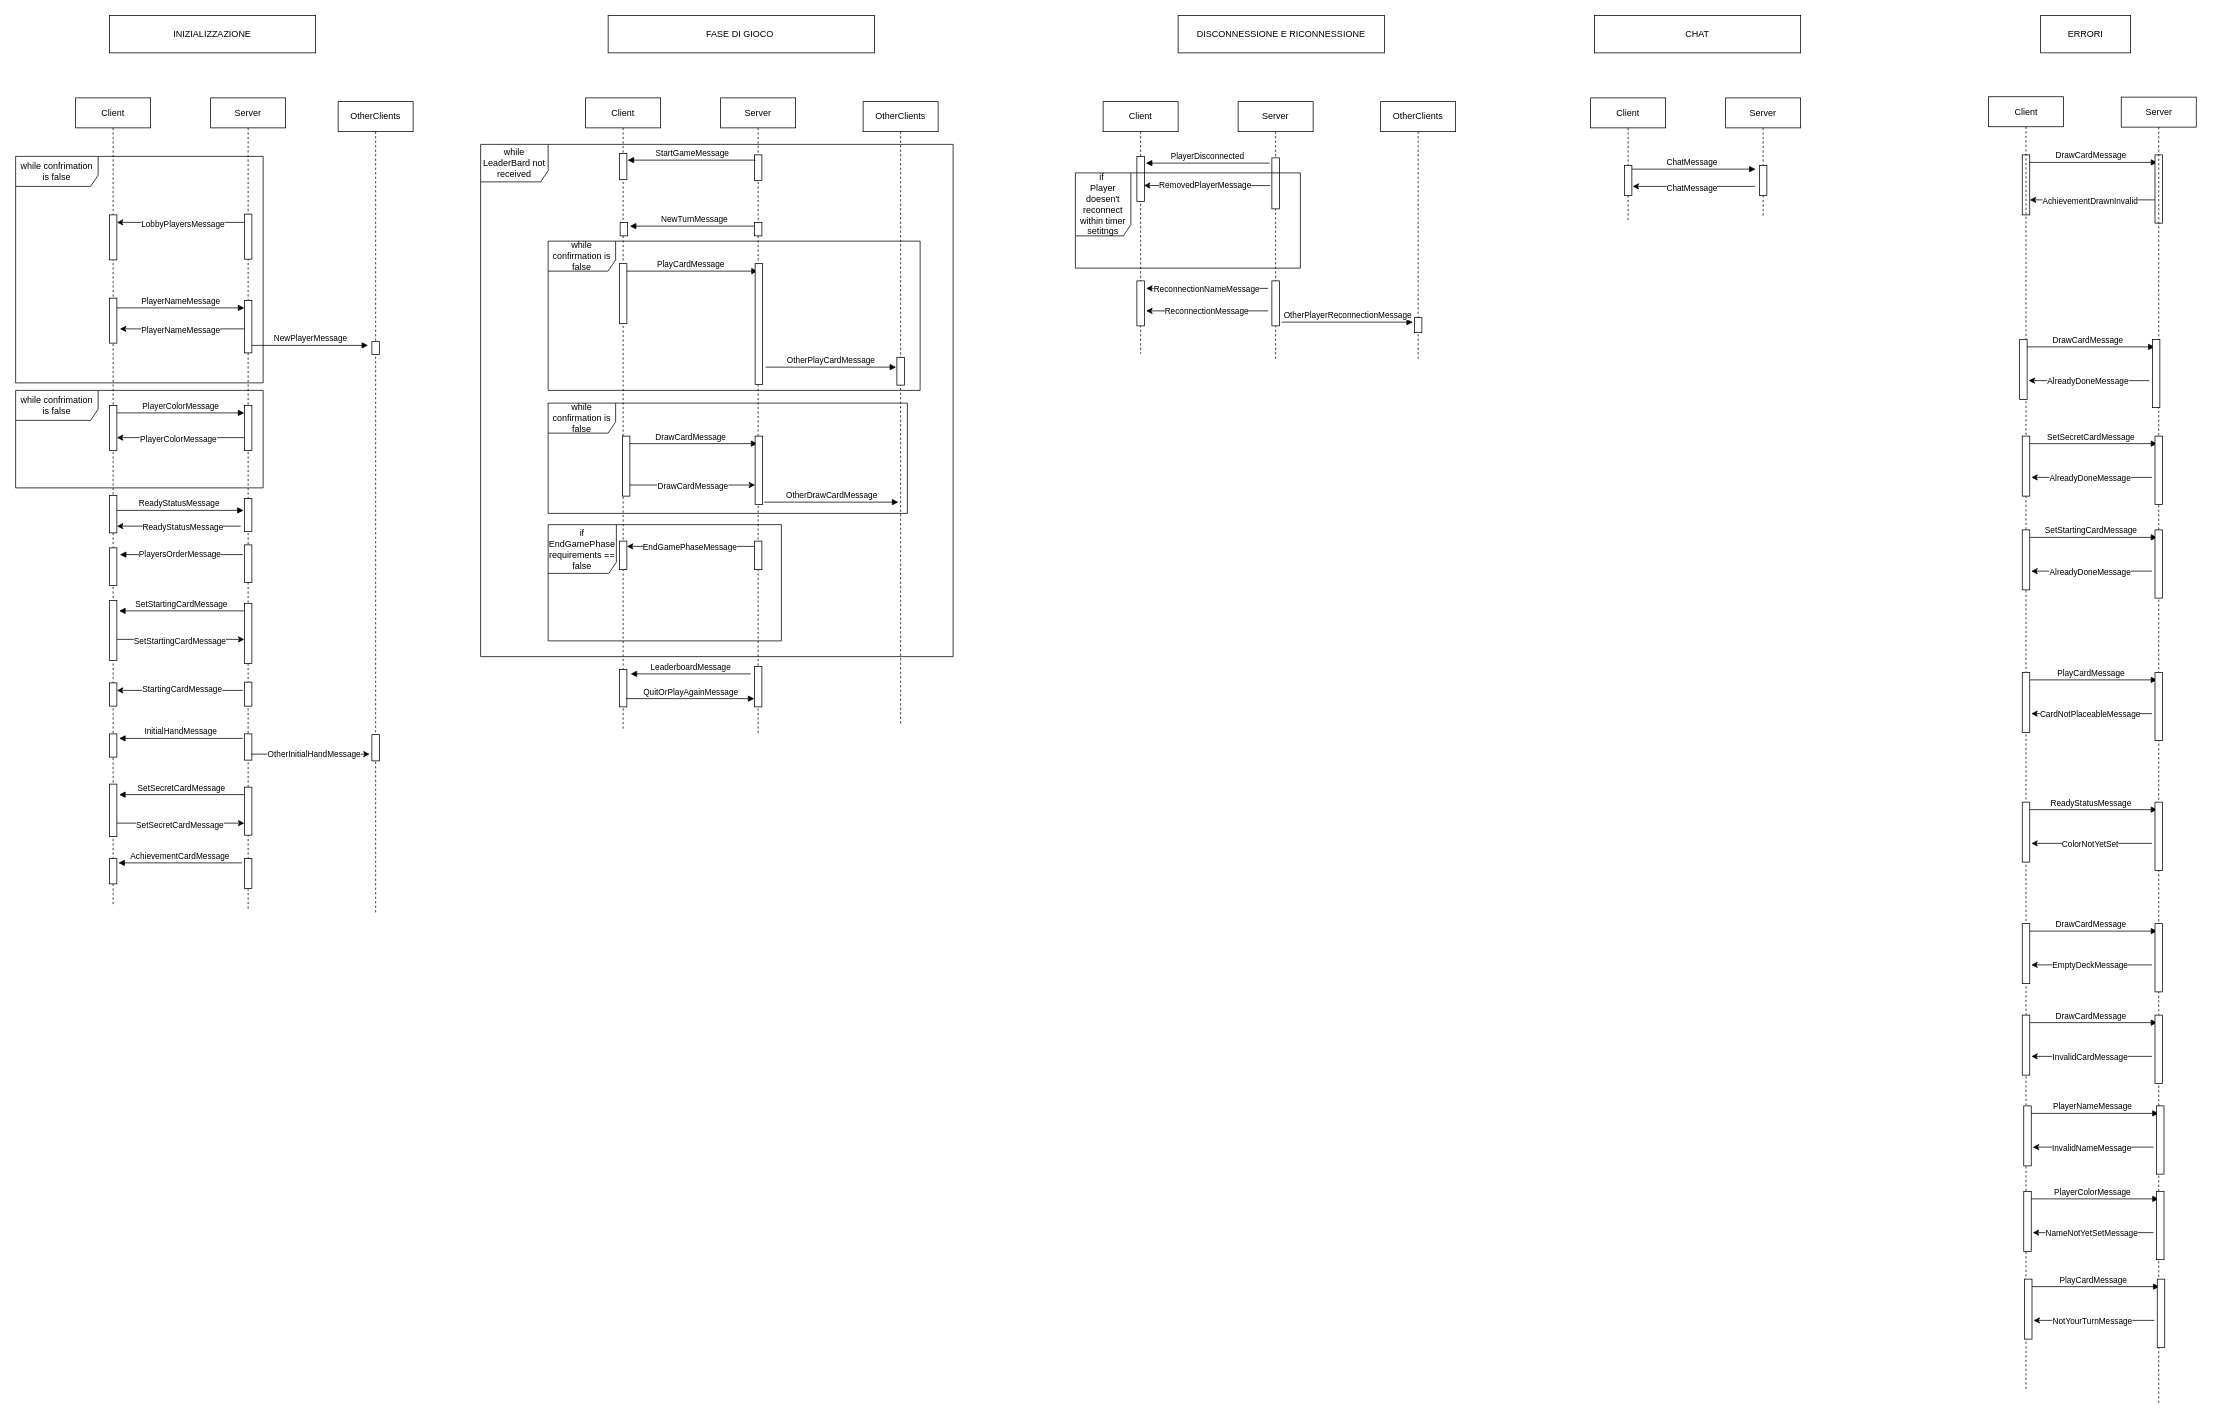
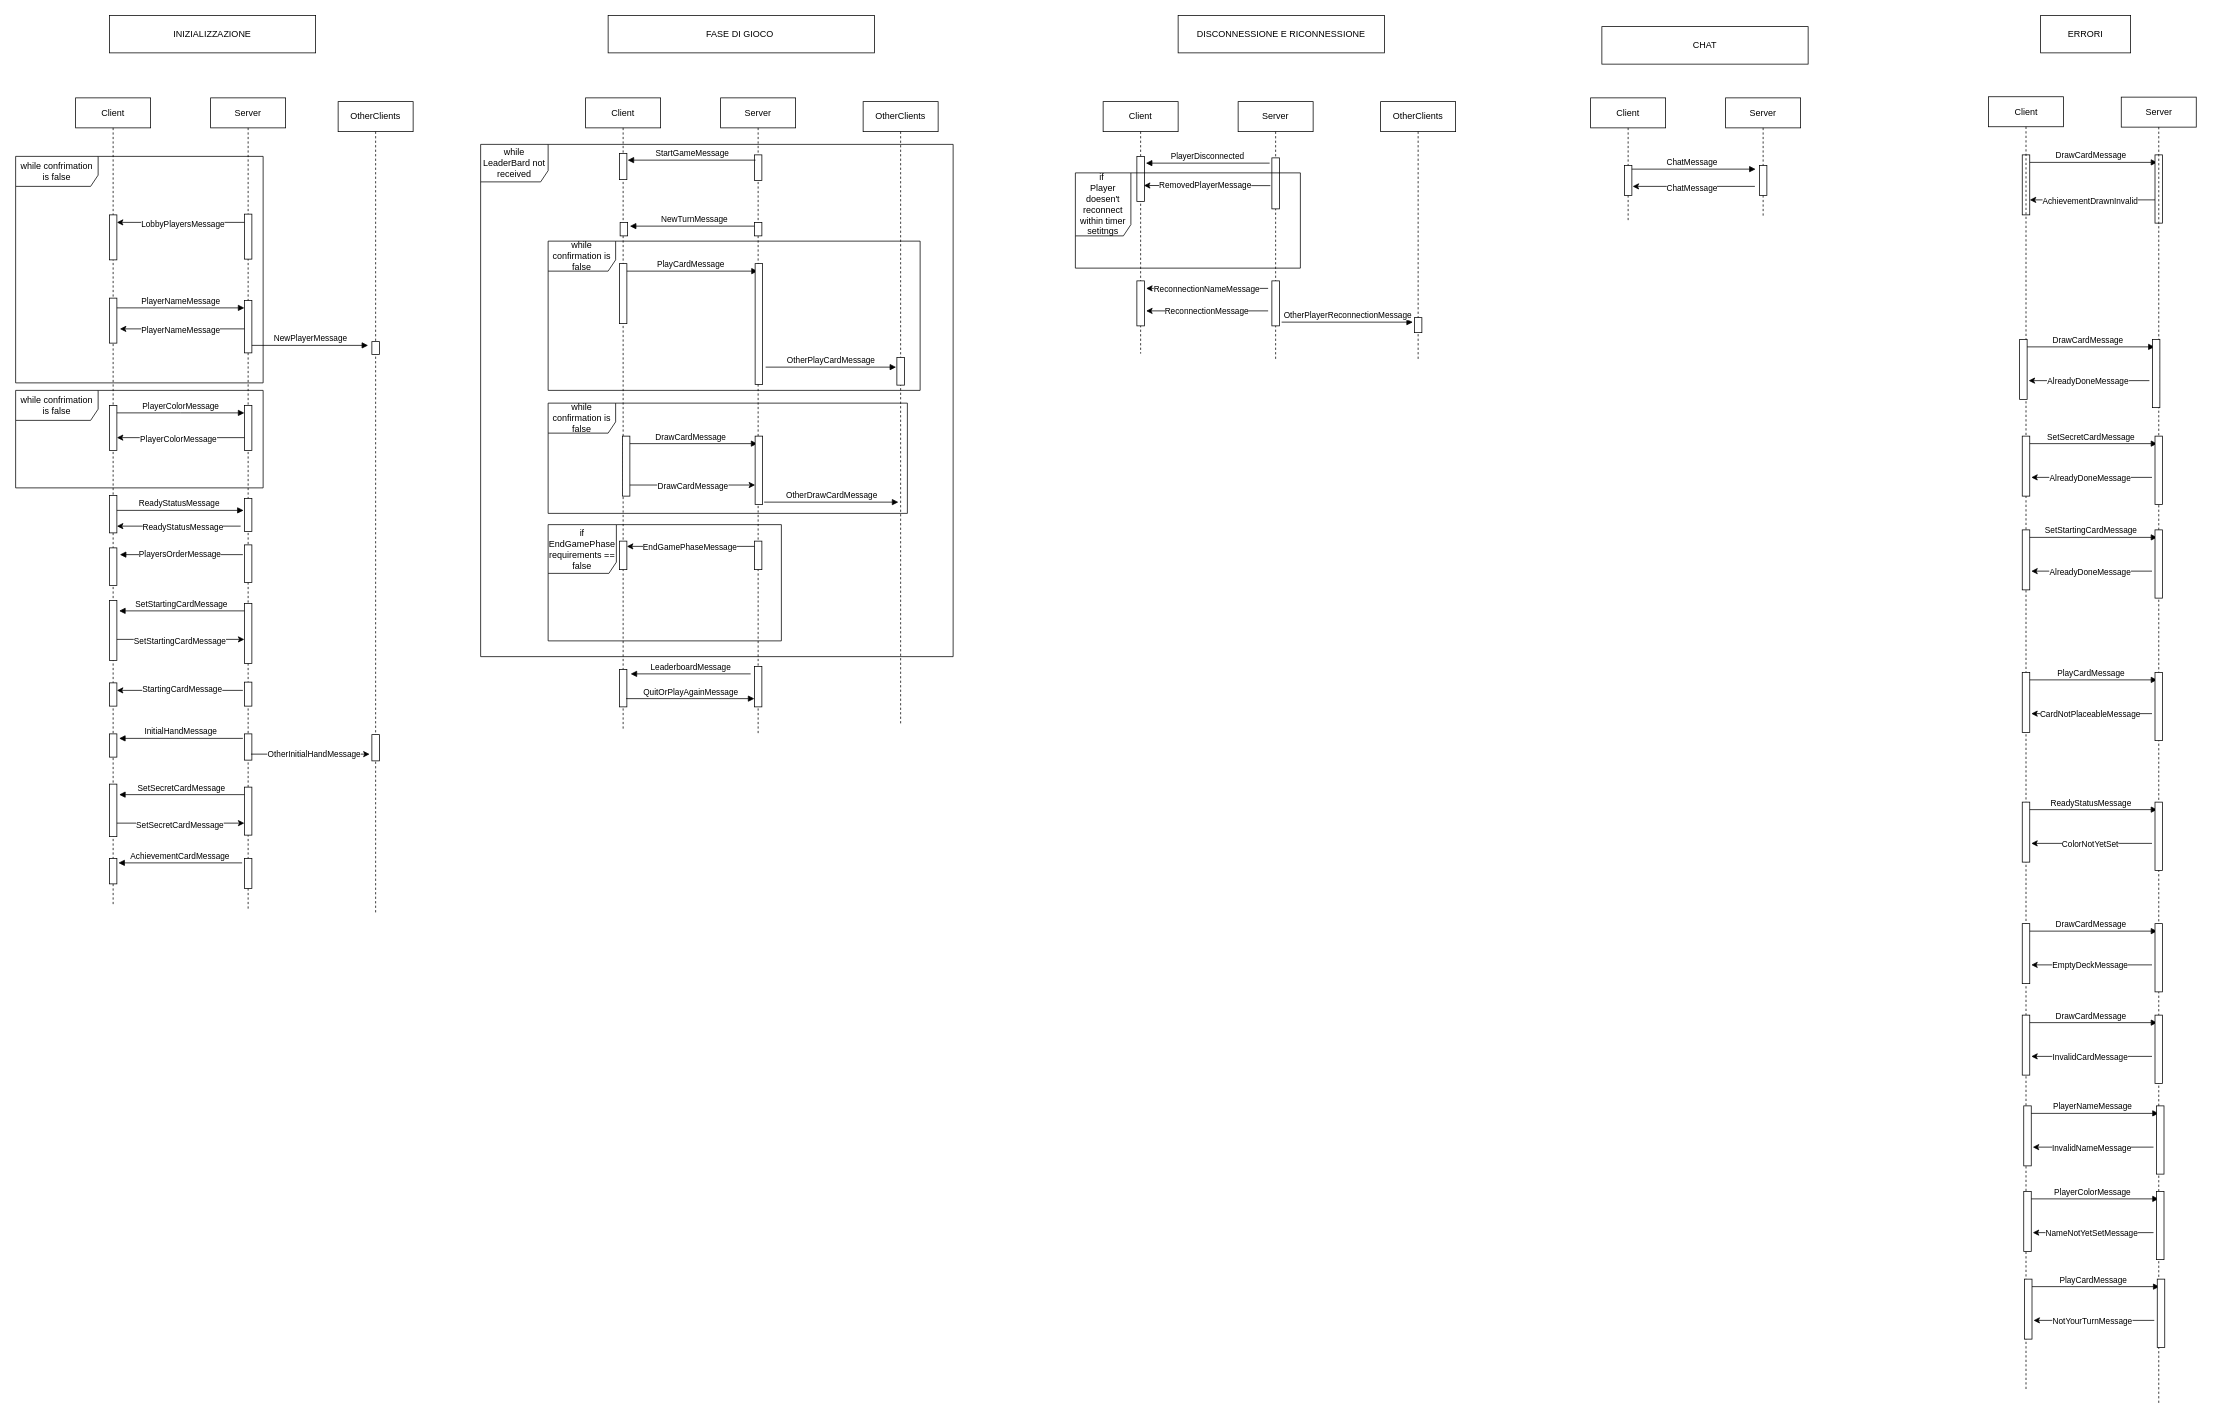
(1697, 34) -> (1705, 45)
